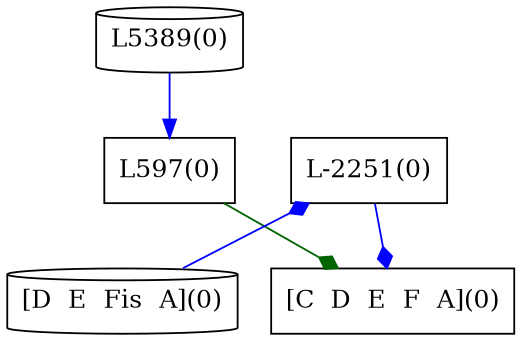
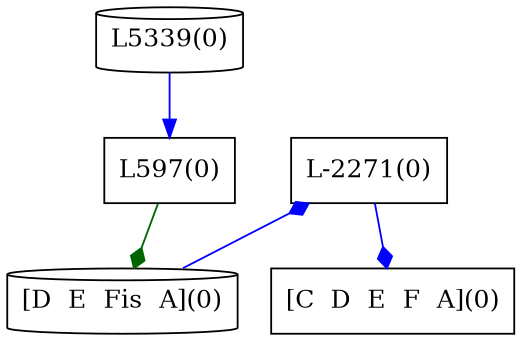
(170, 40) -> (170, 40)
(369, 171) -> (369, 171)
(276, 233) -> (150, 226)
